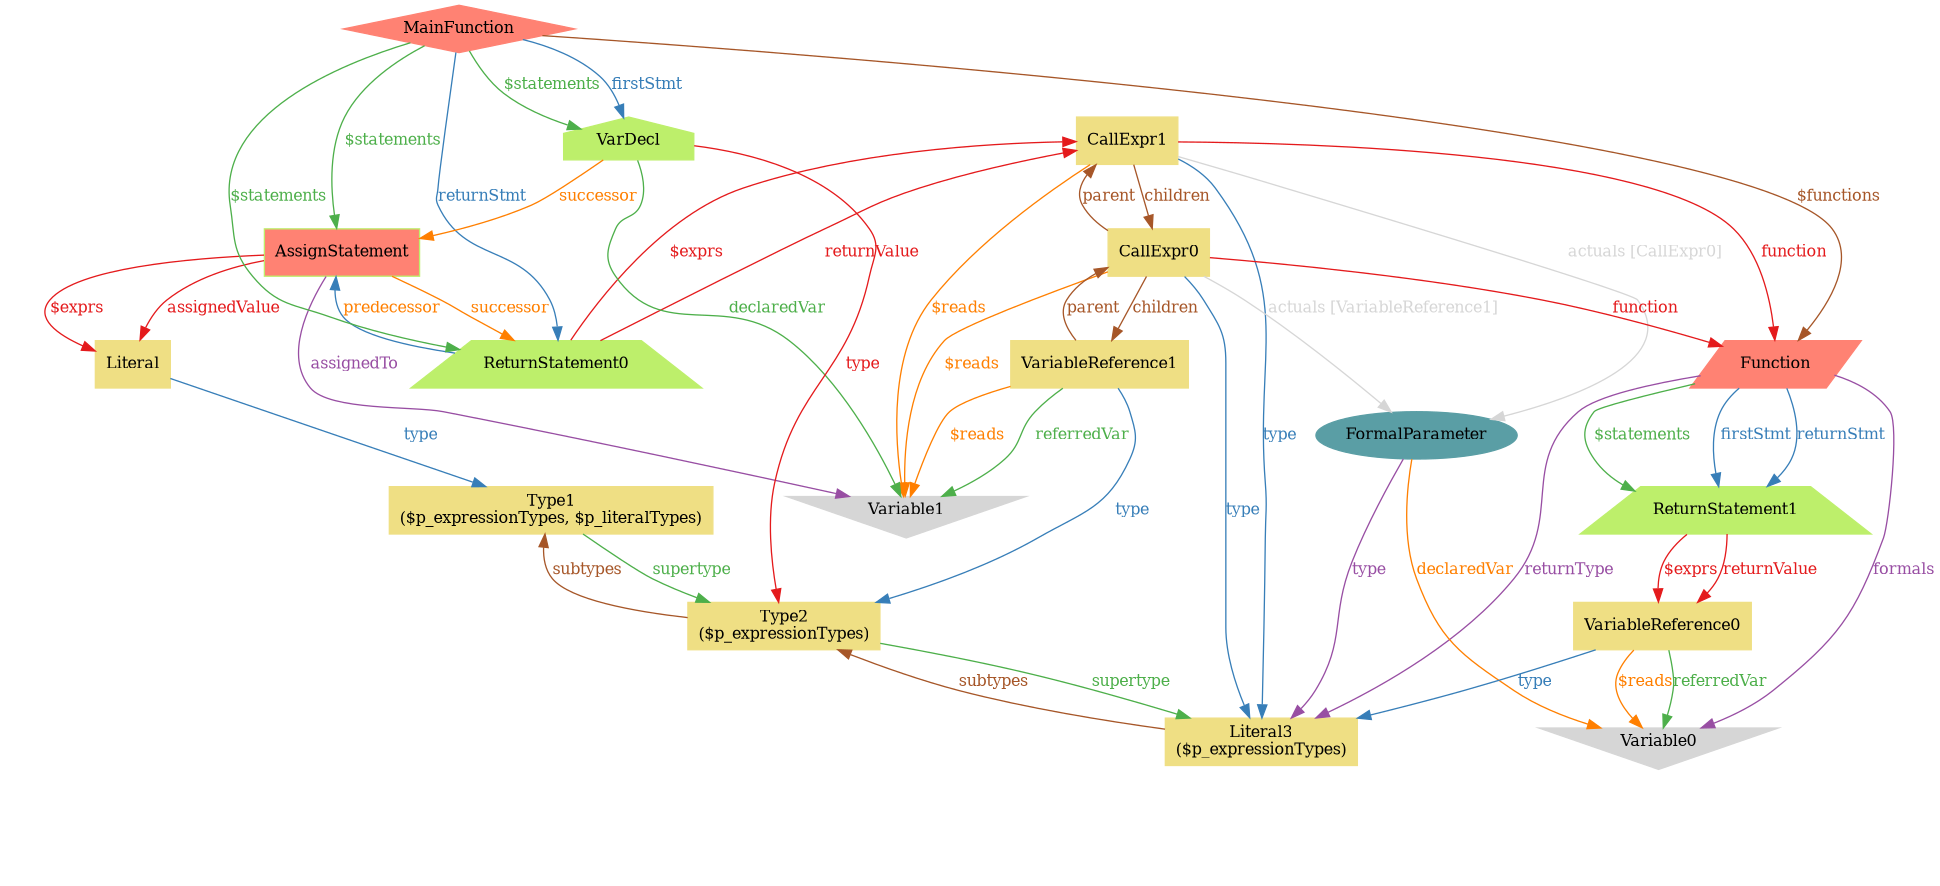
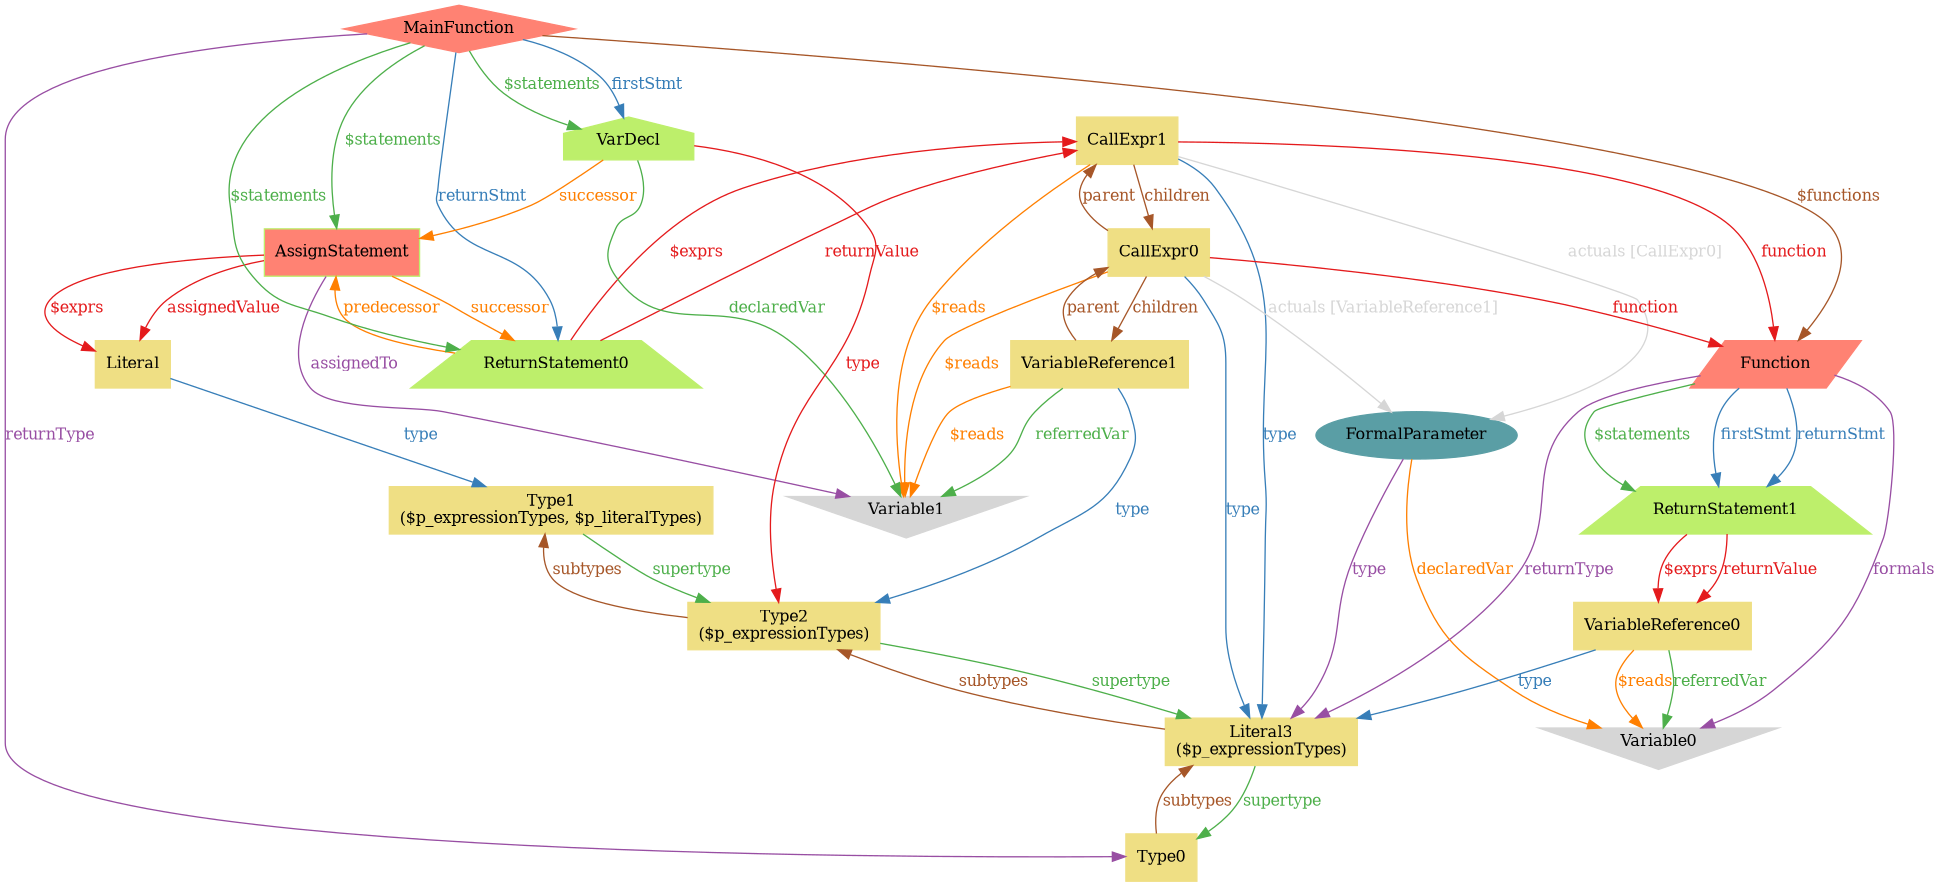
(383, 338) -> (383, 338)
none -> (1161, 858)
